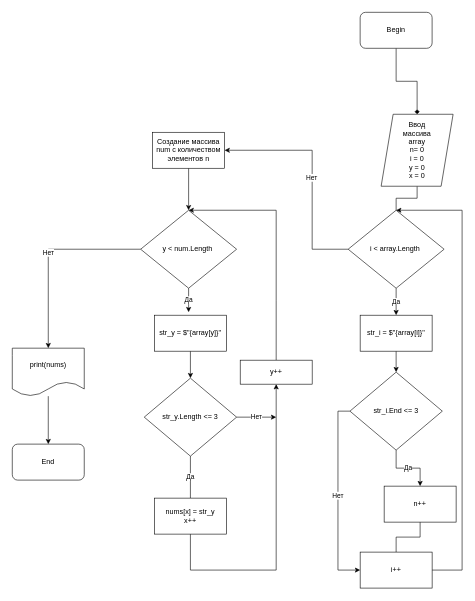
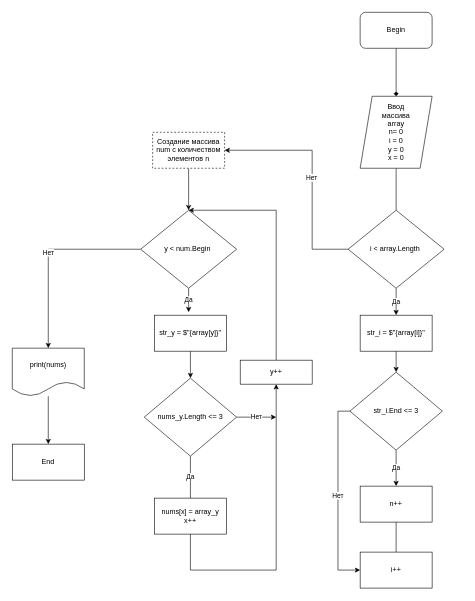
(189, 150) -> (189, 150)
(417, 150) -> (396, 132)
(462, 210) -> none
(189, 249) -> (189, 249)
(191, 417) -> (191, 417)
(48, 462) -> (48, 462)
(420, 504) -> (396, 504)
(191, 516) -> (191, 516)
